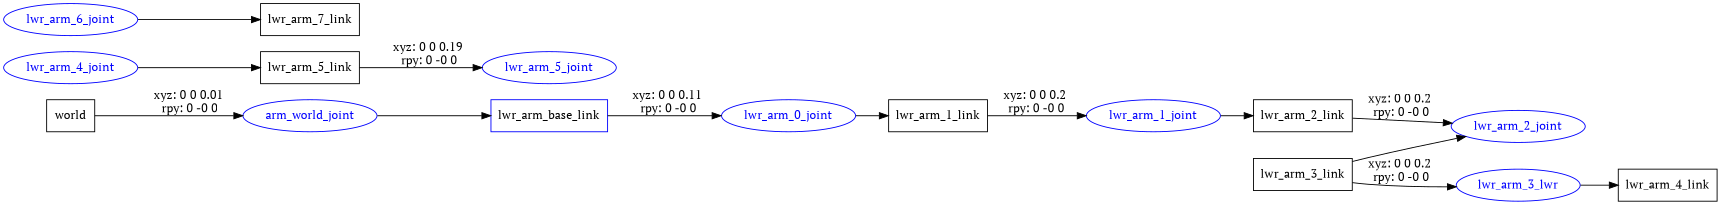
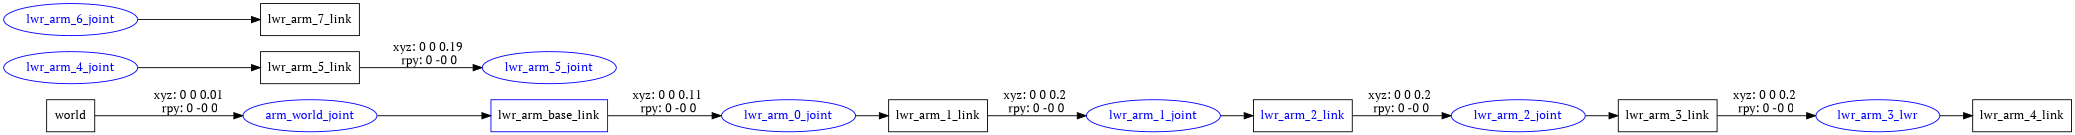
(1303, 116) -> (1303, 116)
(1404, 149) -> (1597, 116)
